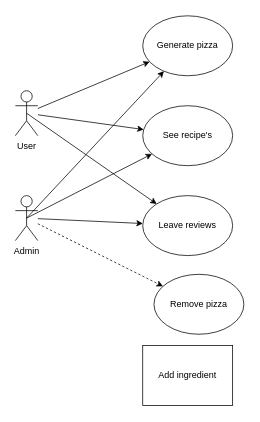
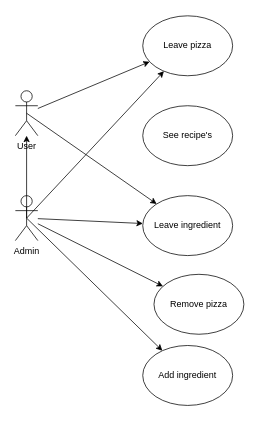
(188, 45) -> (188, 45)
(88, 122) -> none
(93, 184) -> (27, 172)
(188, 225) -> (188, 225)
(98, 254) -> (98, 254)
none -> (139, 328)
(188, 375) -> (188, 375)
